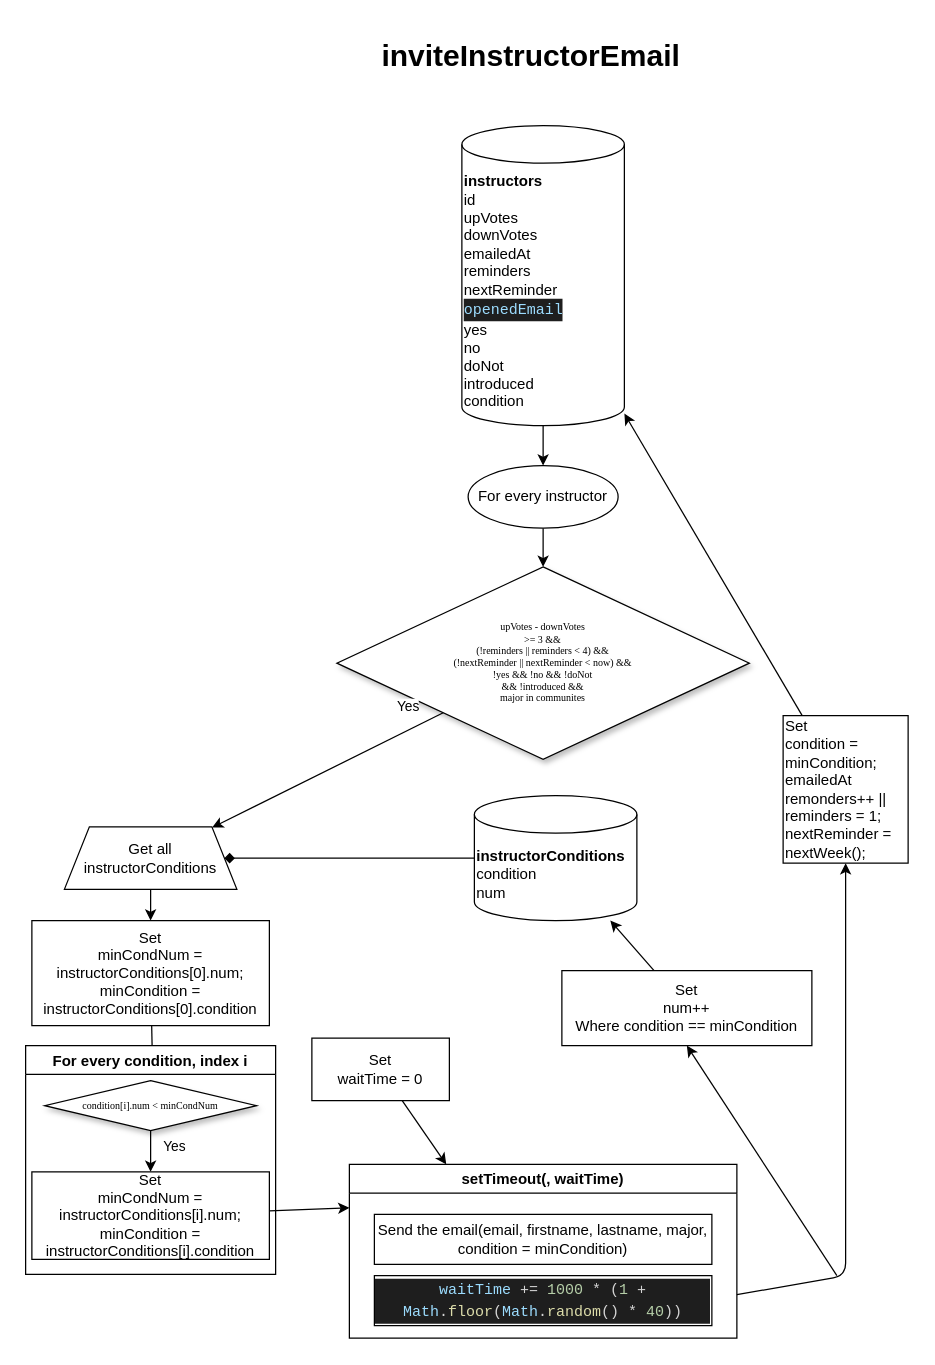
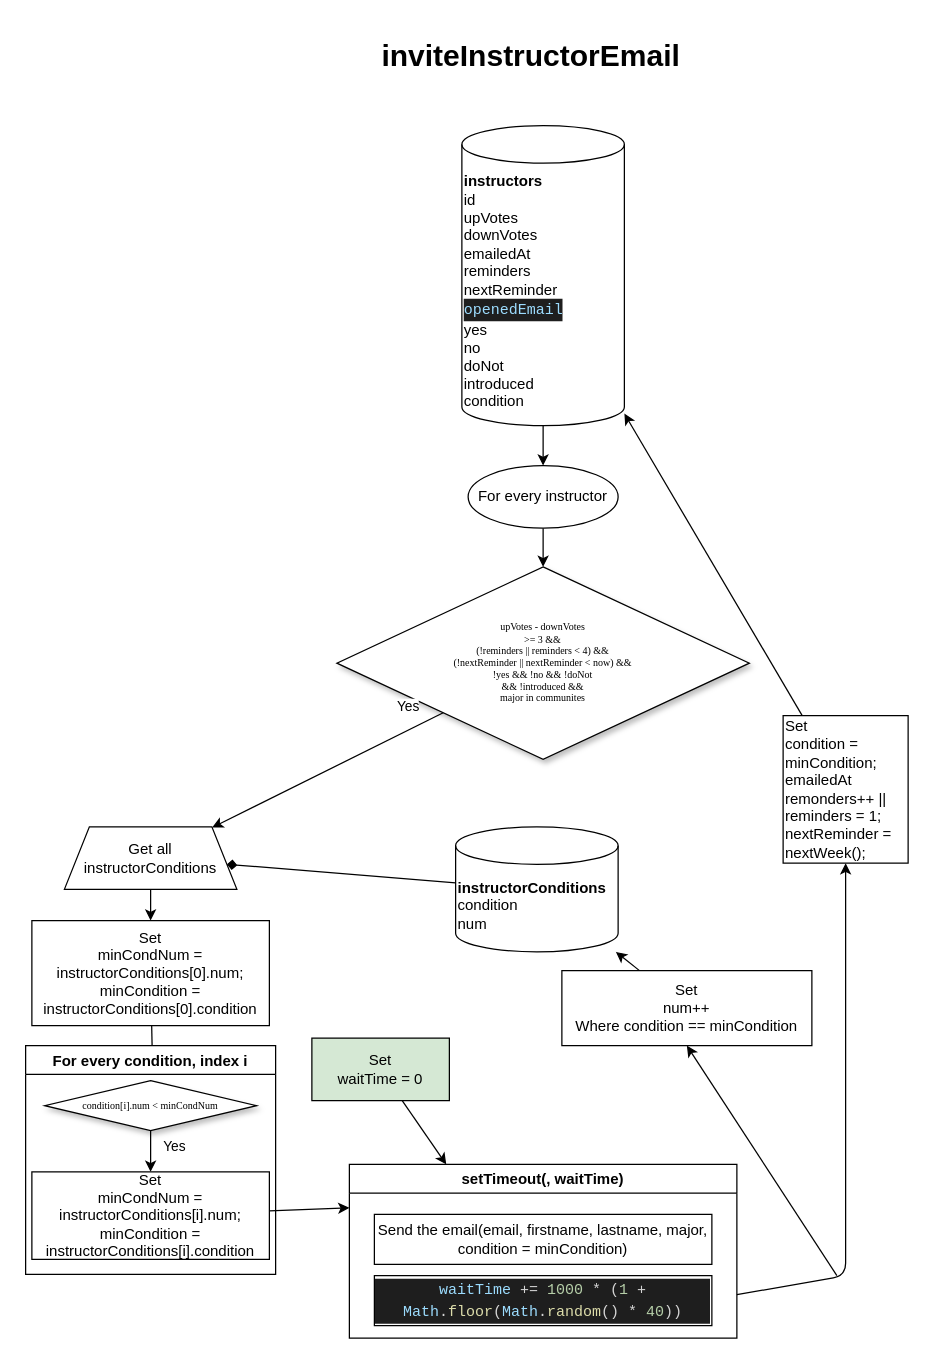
(556, 858) -> (537, 889)
(381, 1069) -> (381, 1069)
